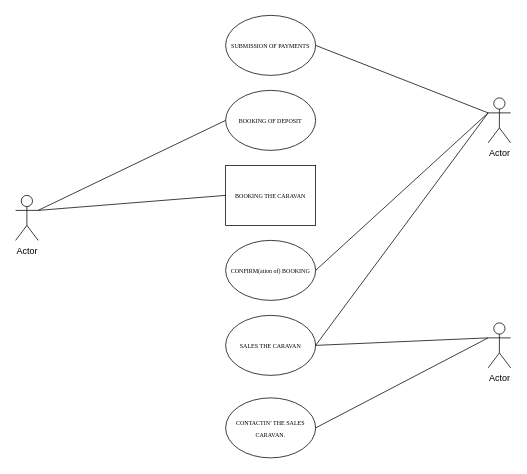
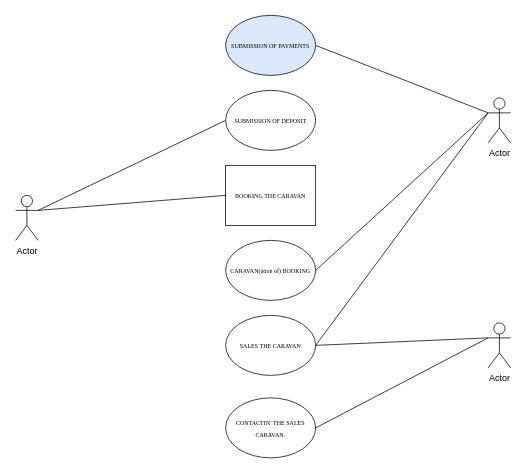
(270, 45) -> (270, 45)
(270, 120) -> (270, 120)
(270, 270) -> (270, 270)
